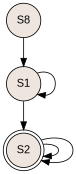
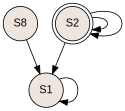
(24, 111) -> (60, 55)
